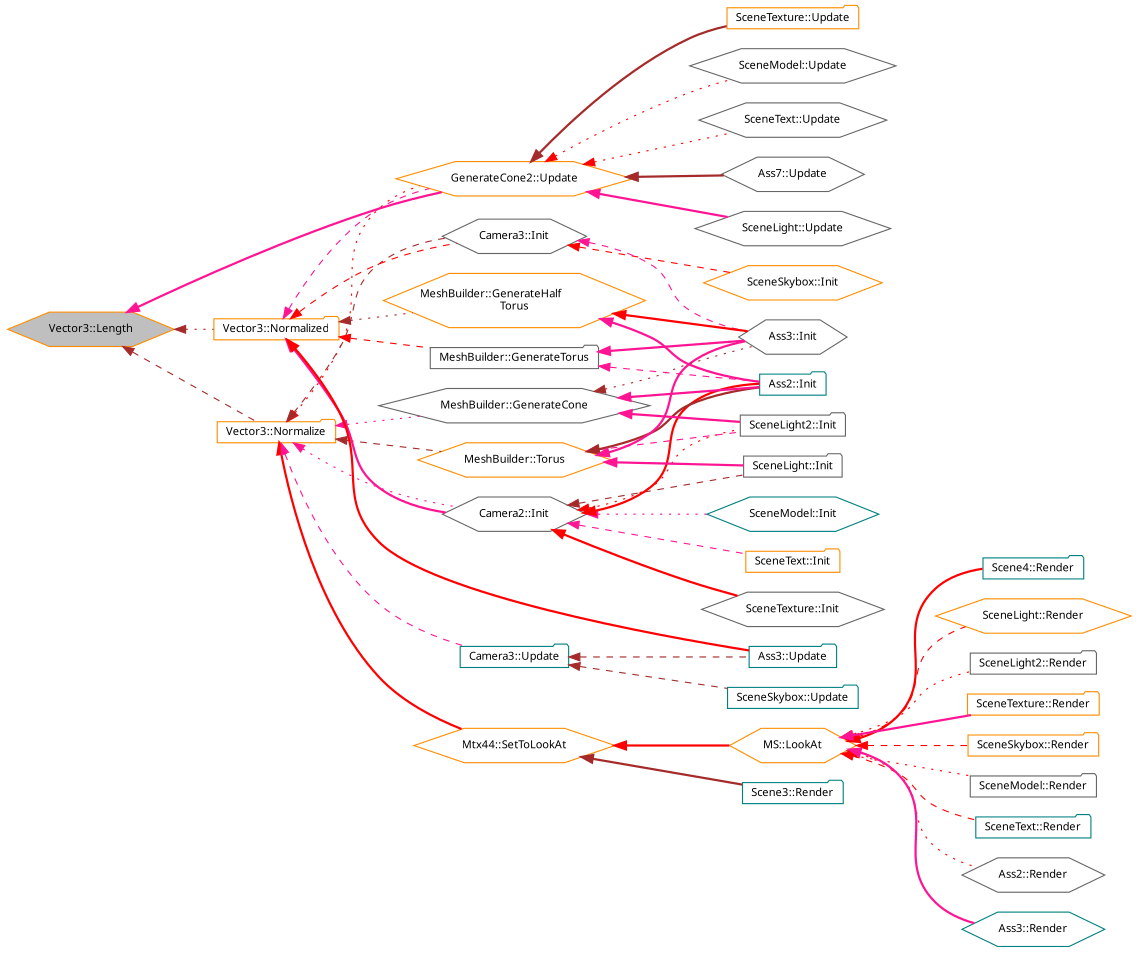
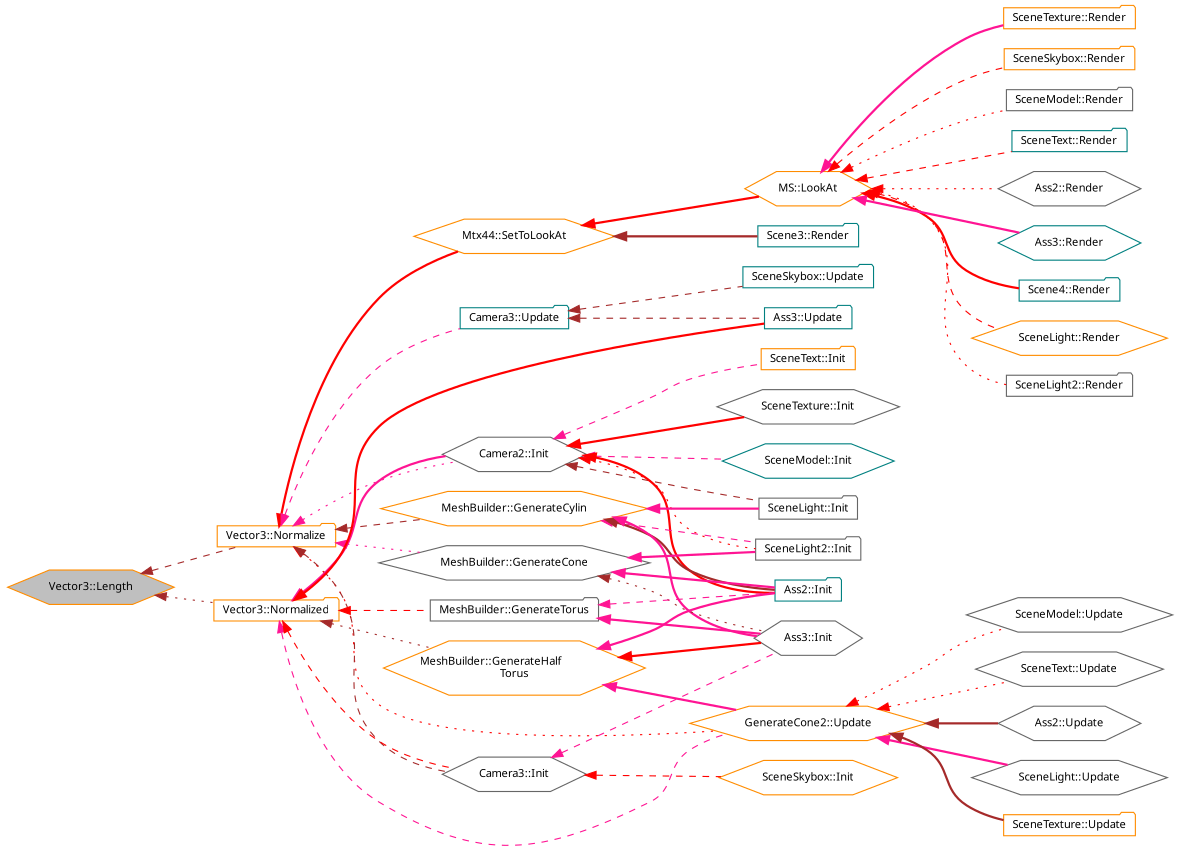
(793, 174) -> (1070, 723)
(287, 242) -> (664, 696)
(514, 460) -> (514, 509)
(652, 514) -> (661, 458)
